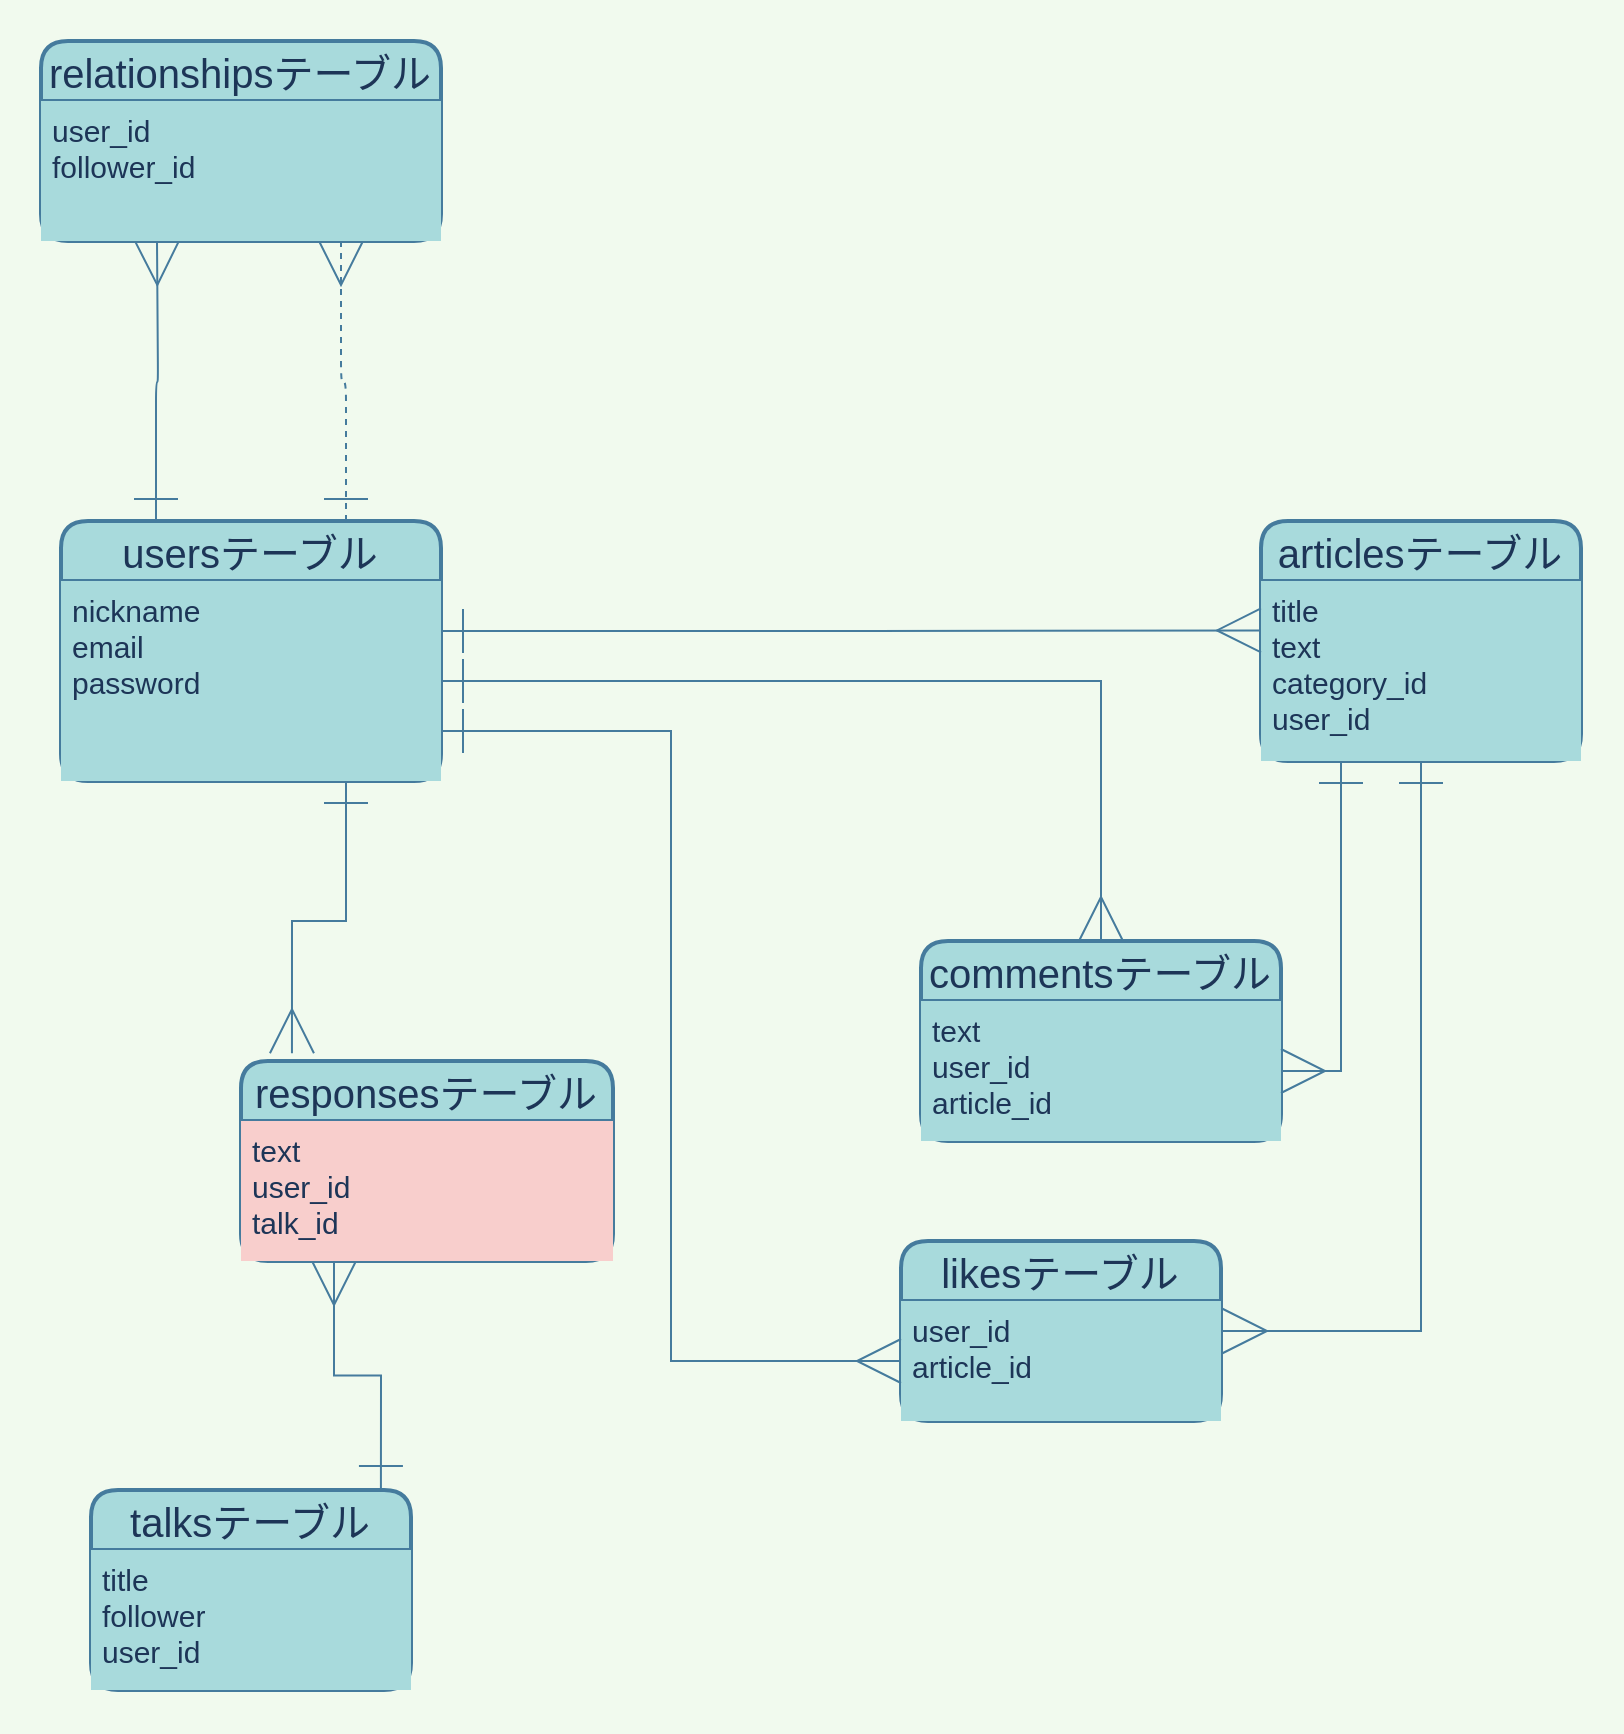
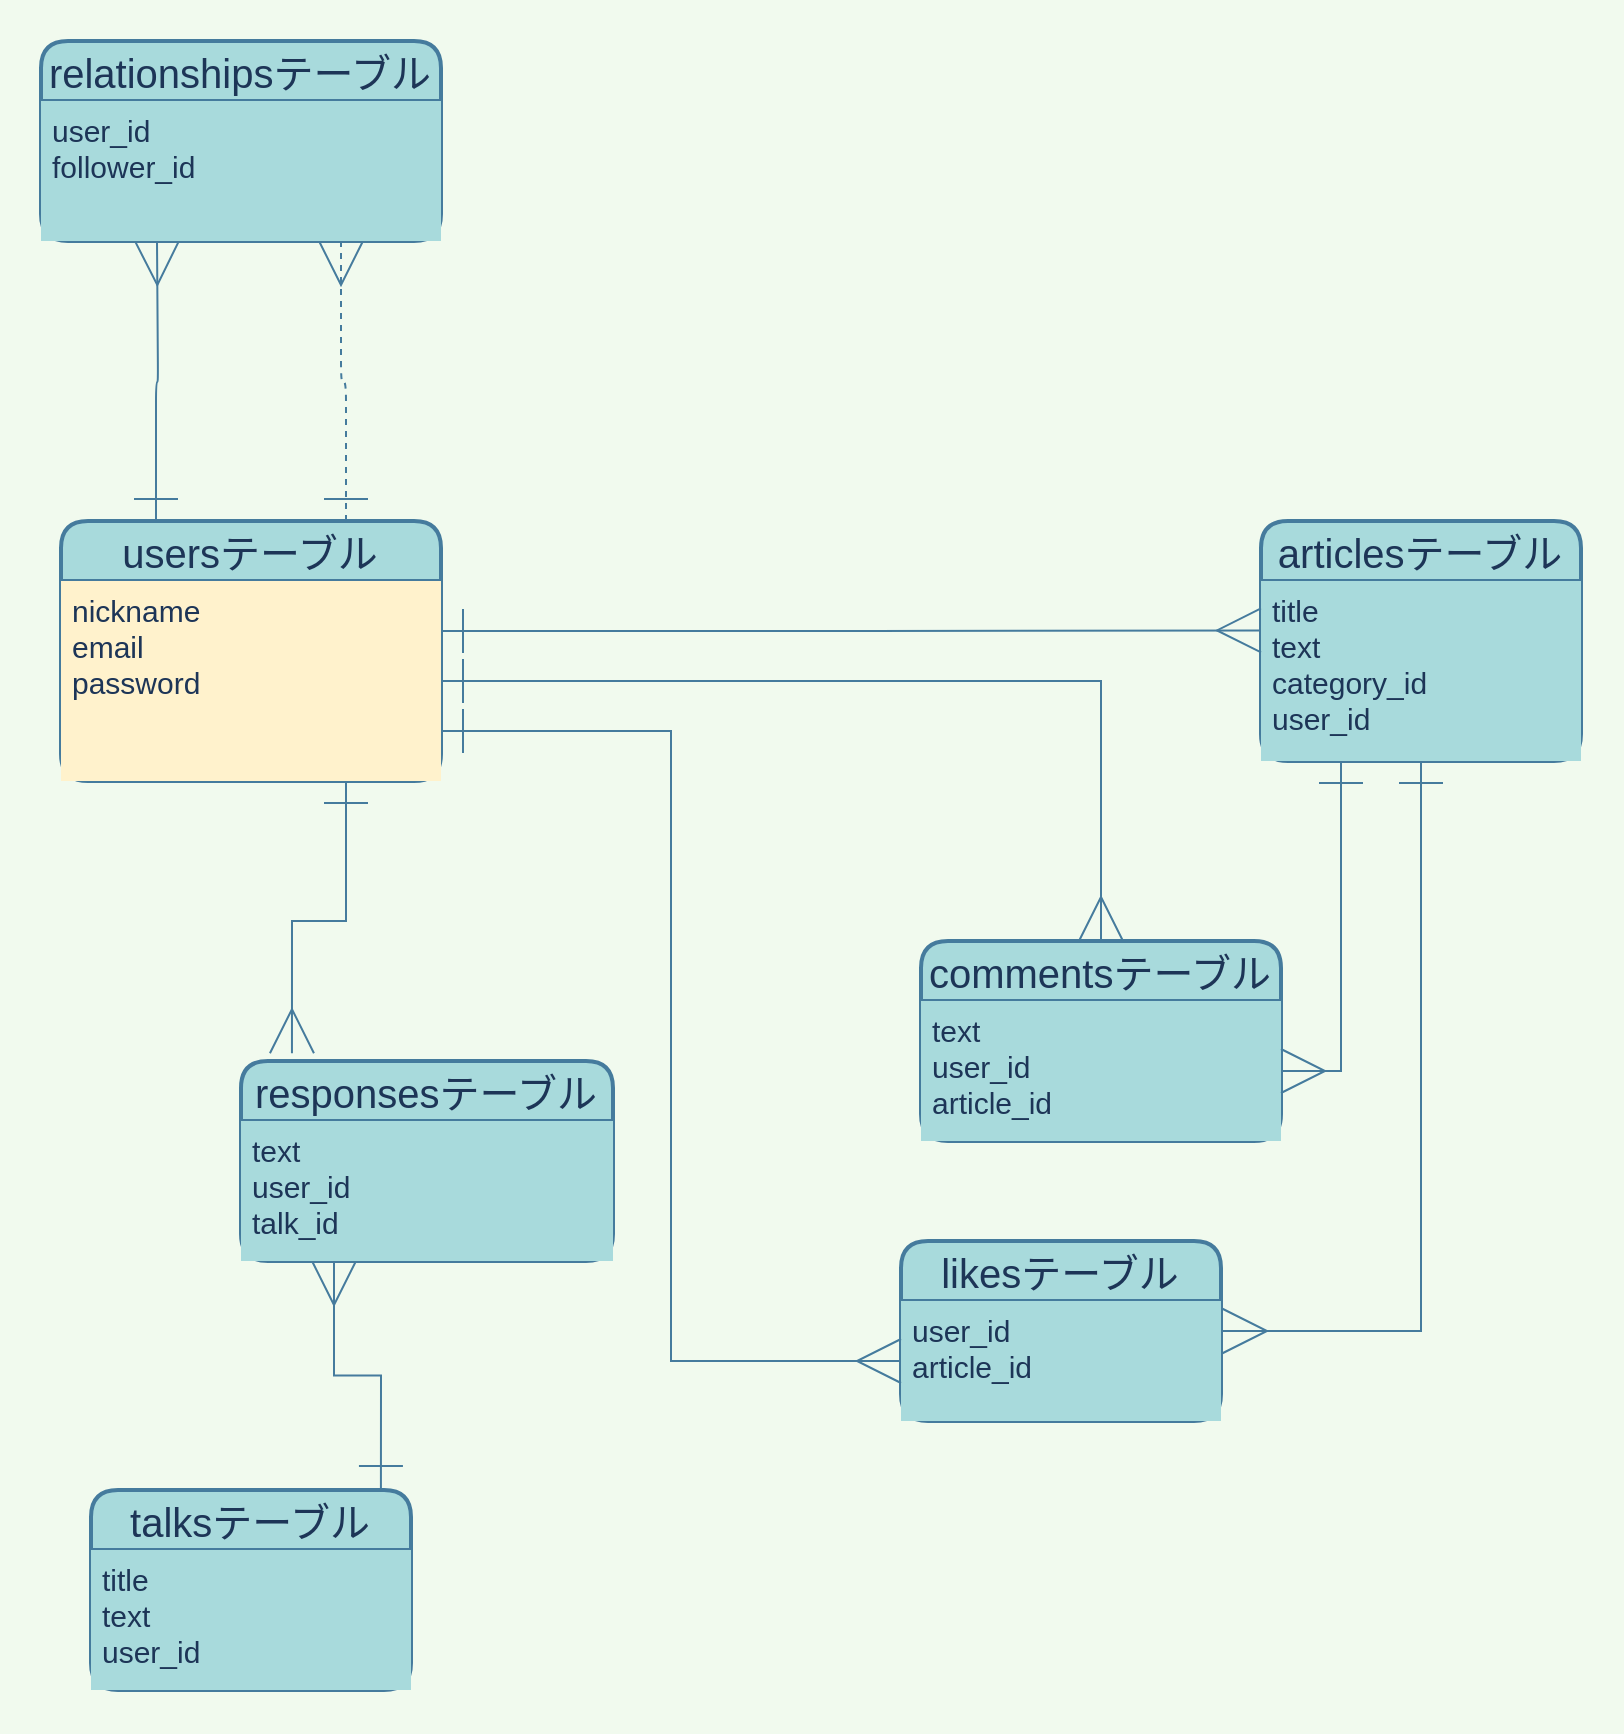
(251, 681) -> (251, 681)
(427, 1191) -> (427, 1191)
(136, 1581) -> (136, 1581)
